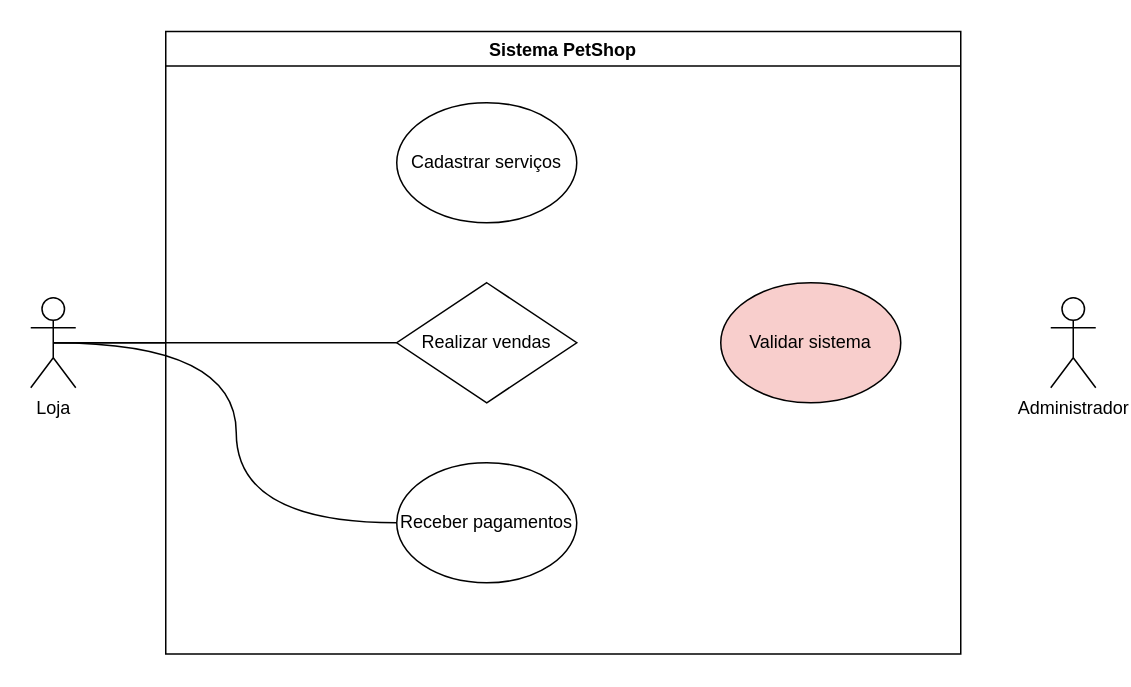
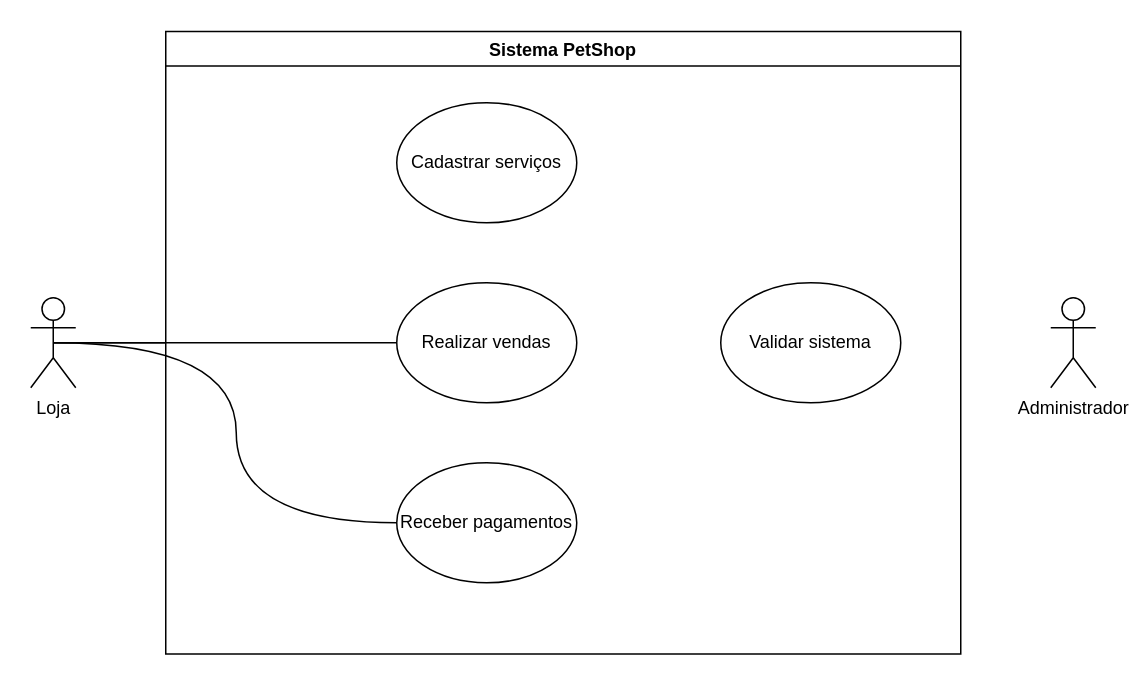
(487, 343) -> (487, 343)
(811, 343) -> (811, 343)
